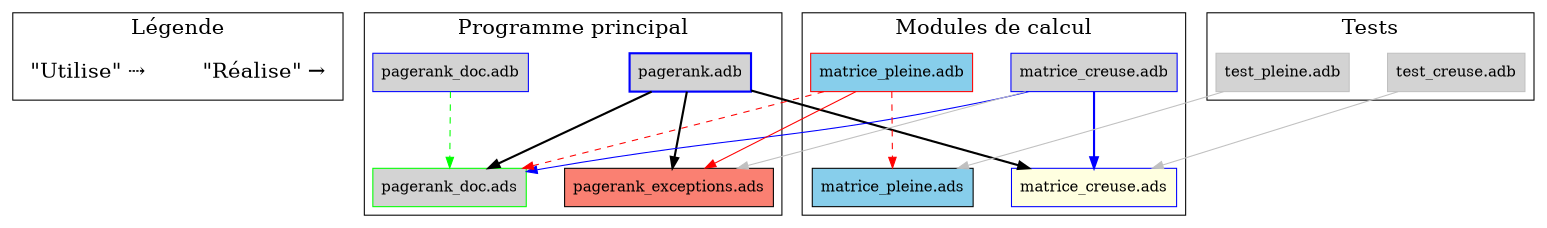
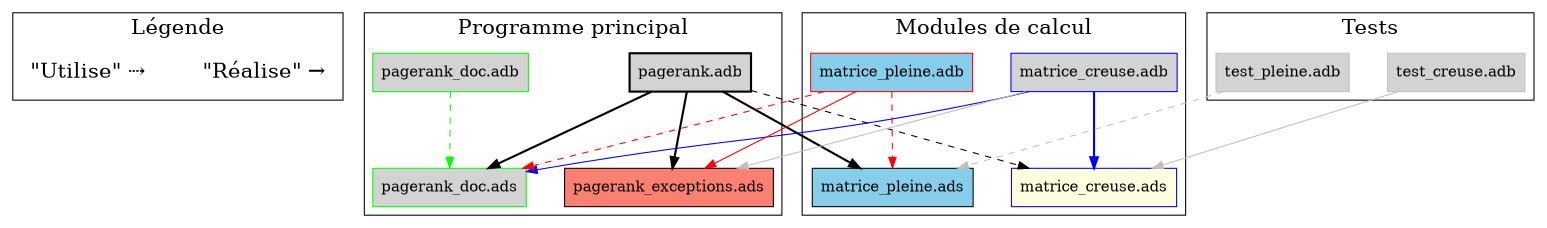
(451, 72) -> (451, 72)
(690, 72) -> (690, 72)
none -> (774, 120)
(1102, 127) -> (1102, 127)
(905, 133) -> (905, 133)
